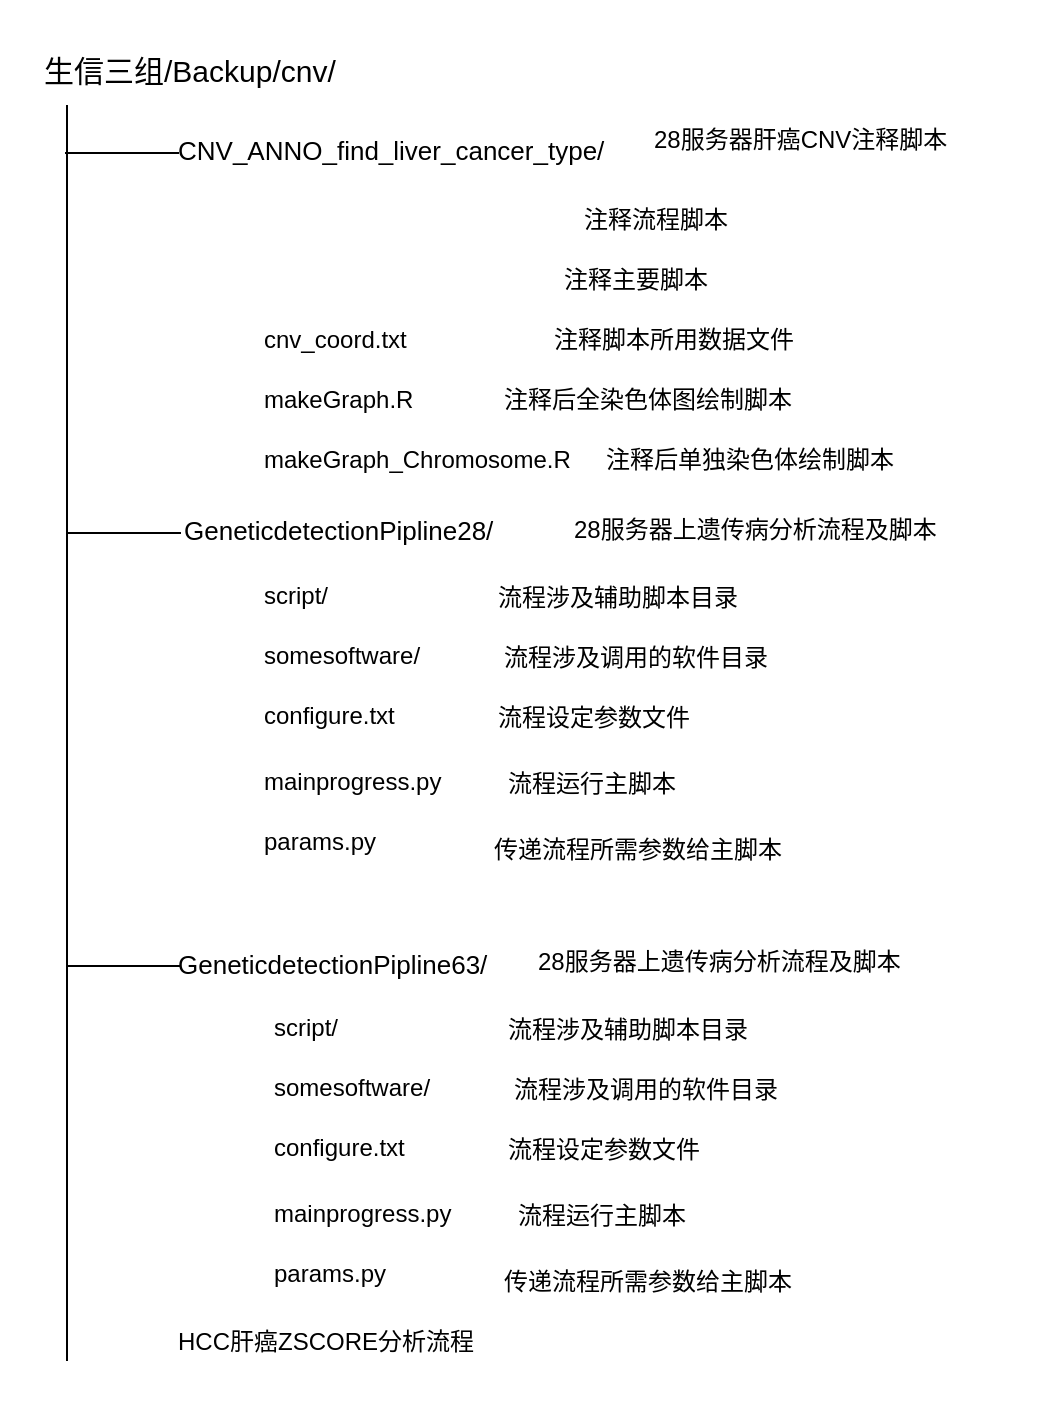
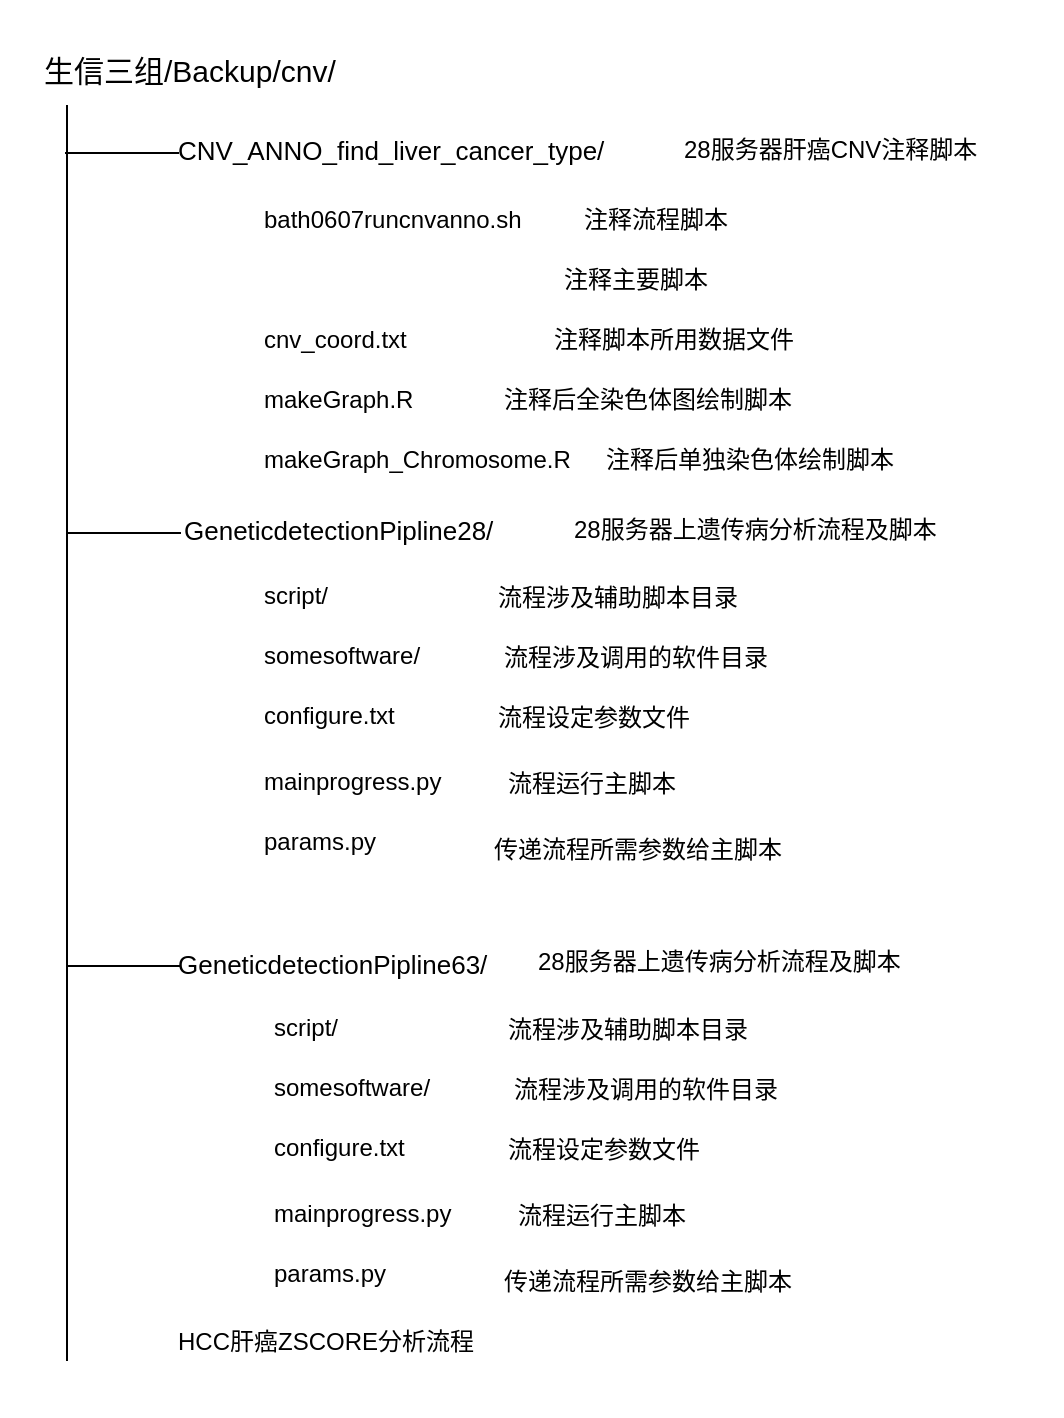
(821, 143) -> (851, 153)
none -> (411, 223)
